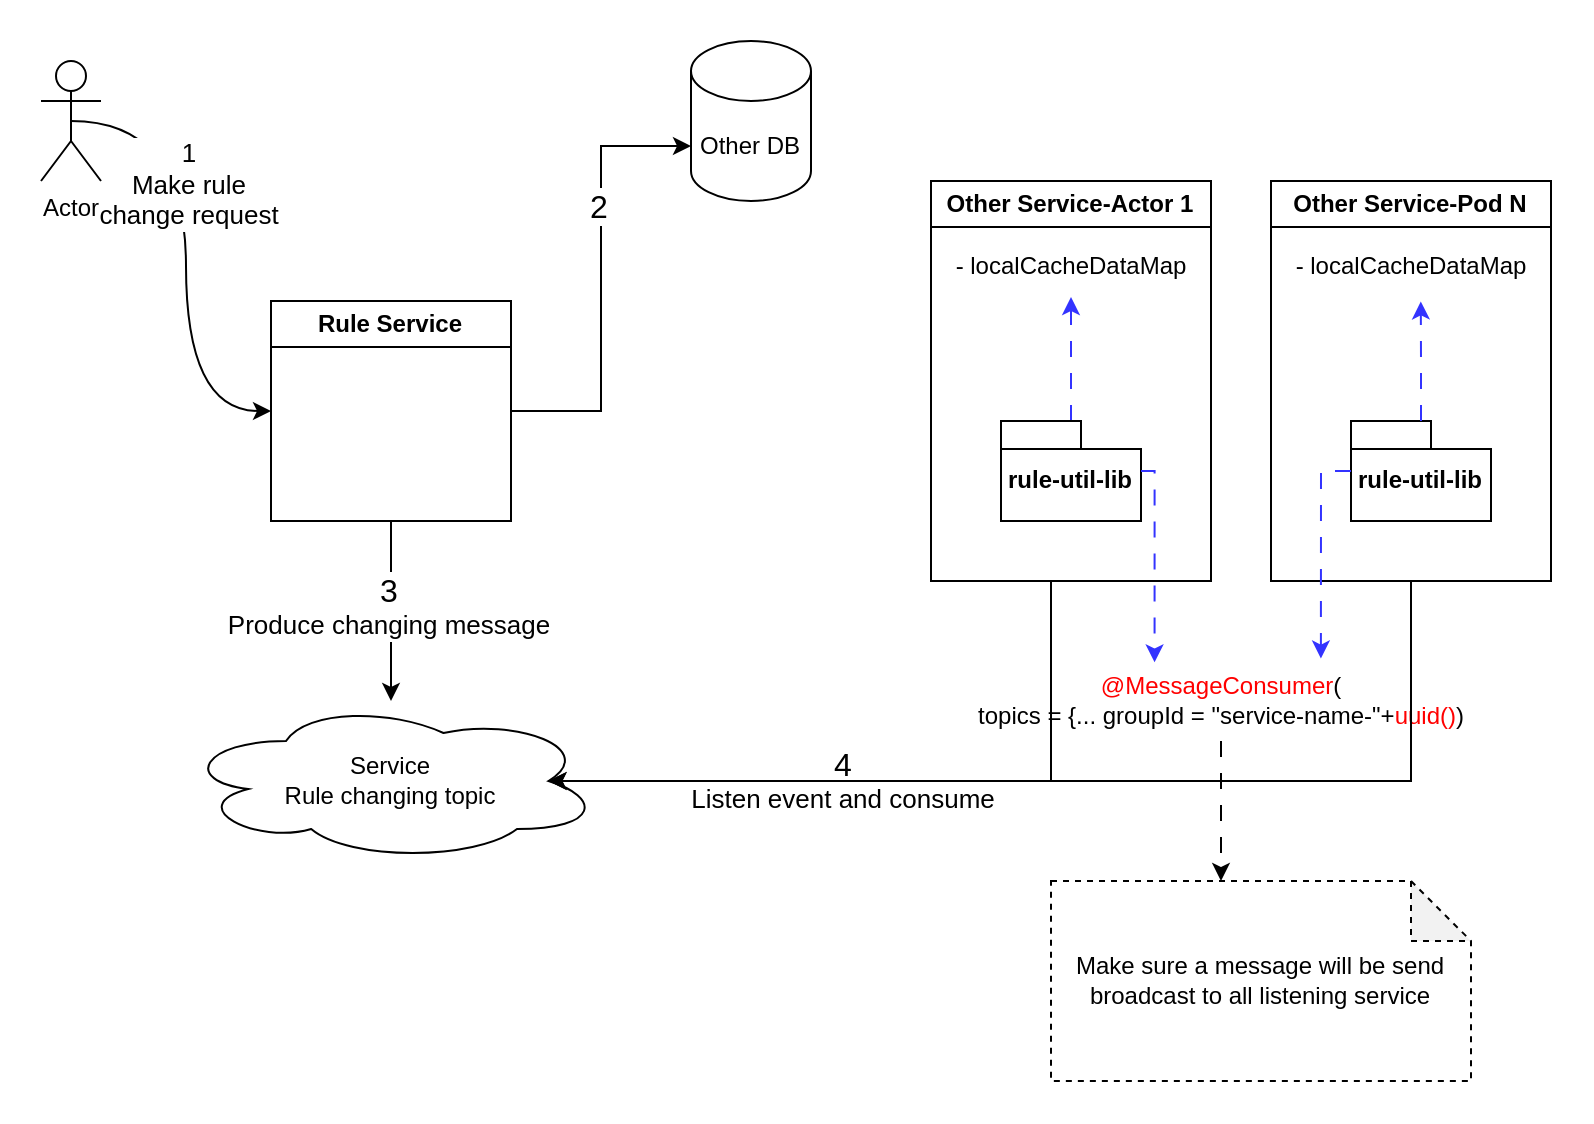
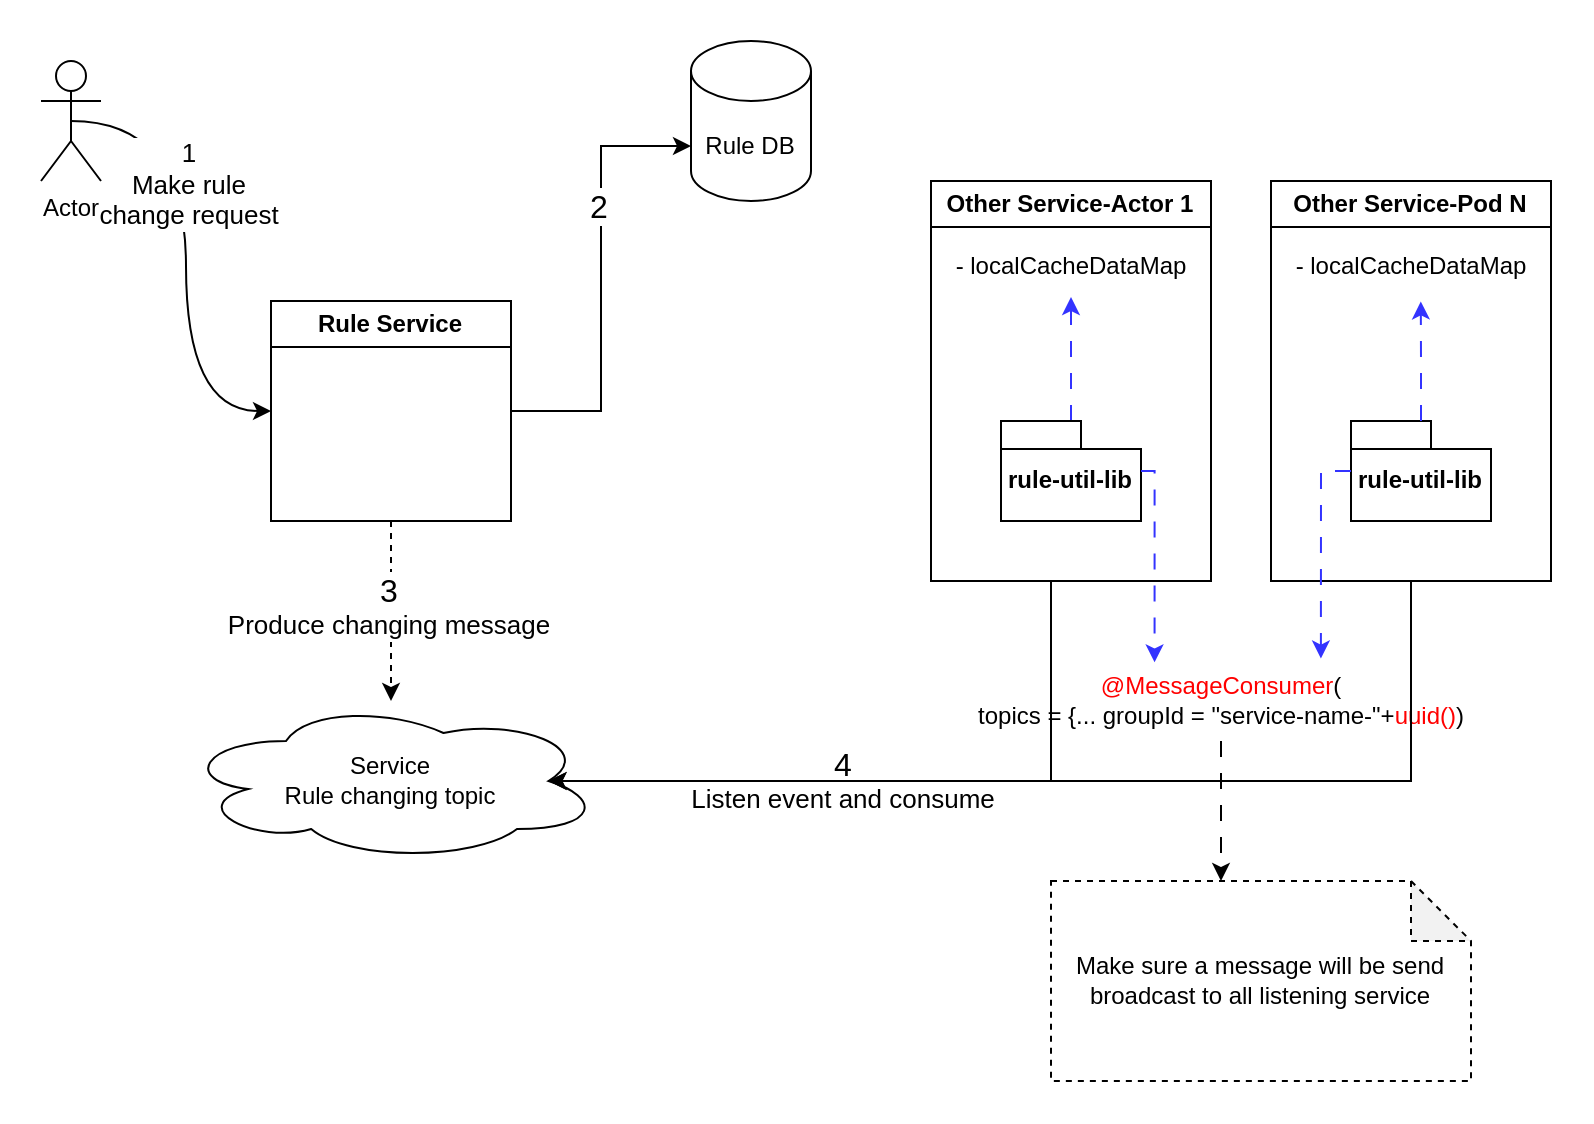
(751, 147) -> (751, 147)
(391, 546) -> (391, 546)
